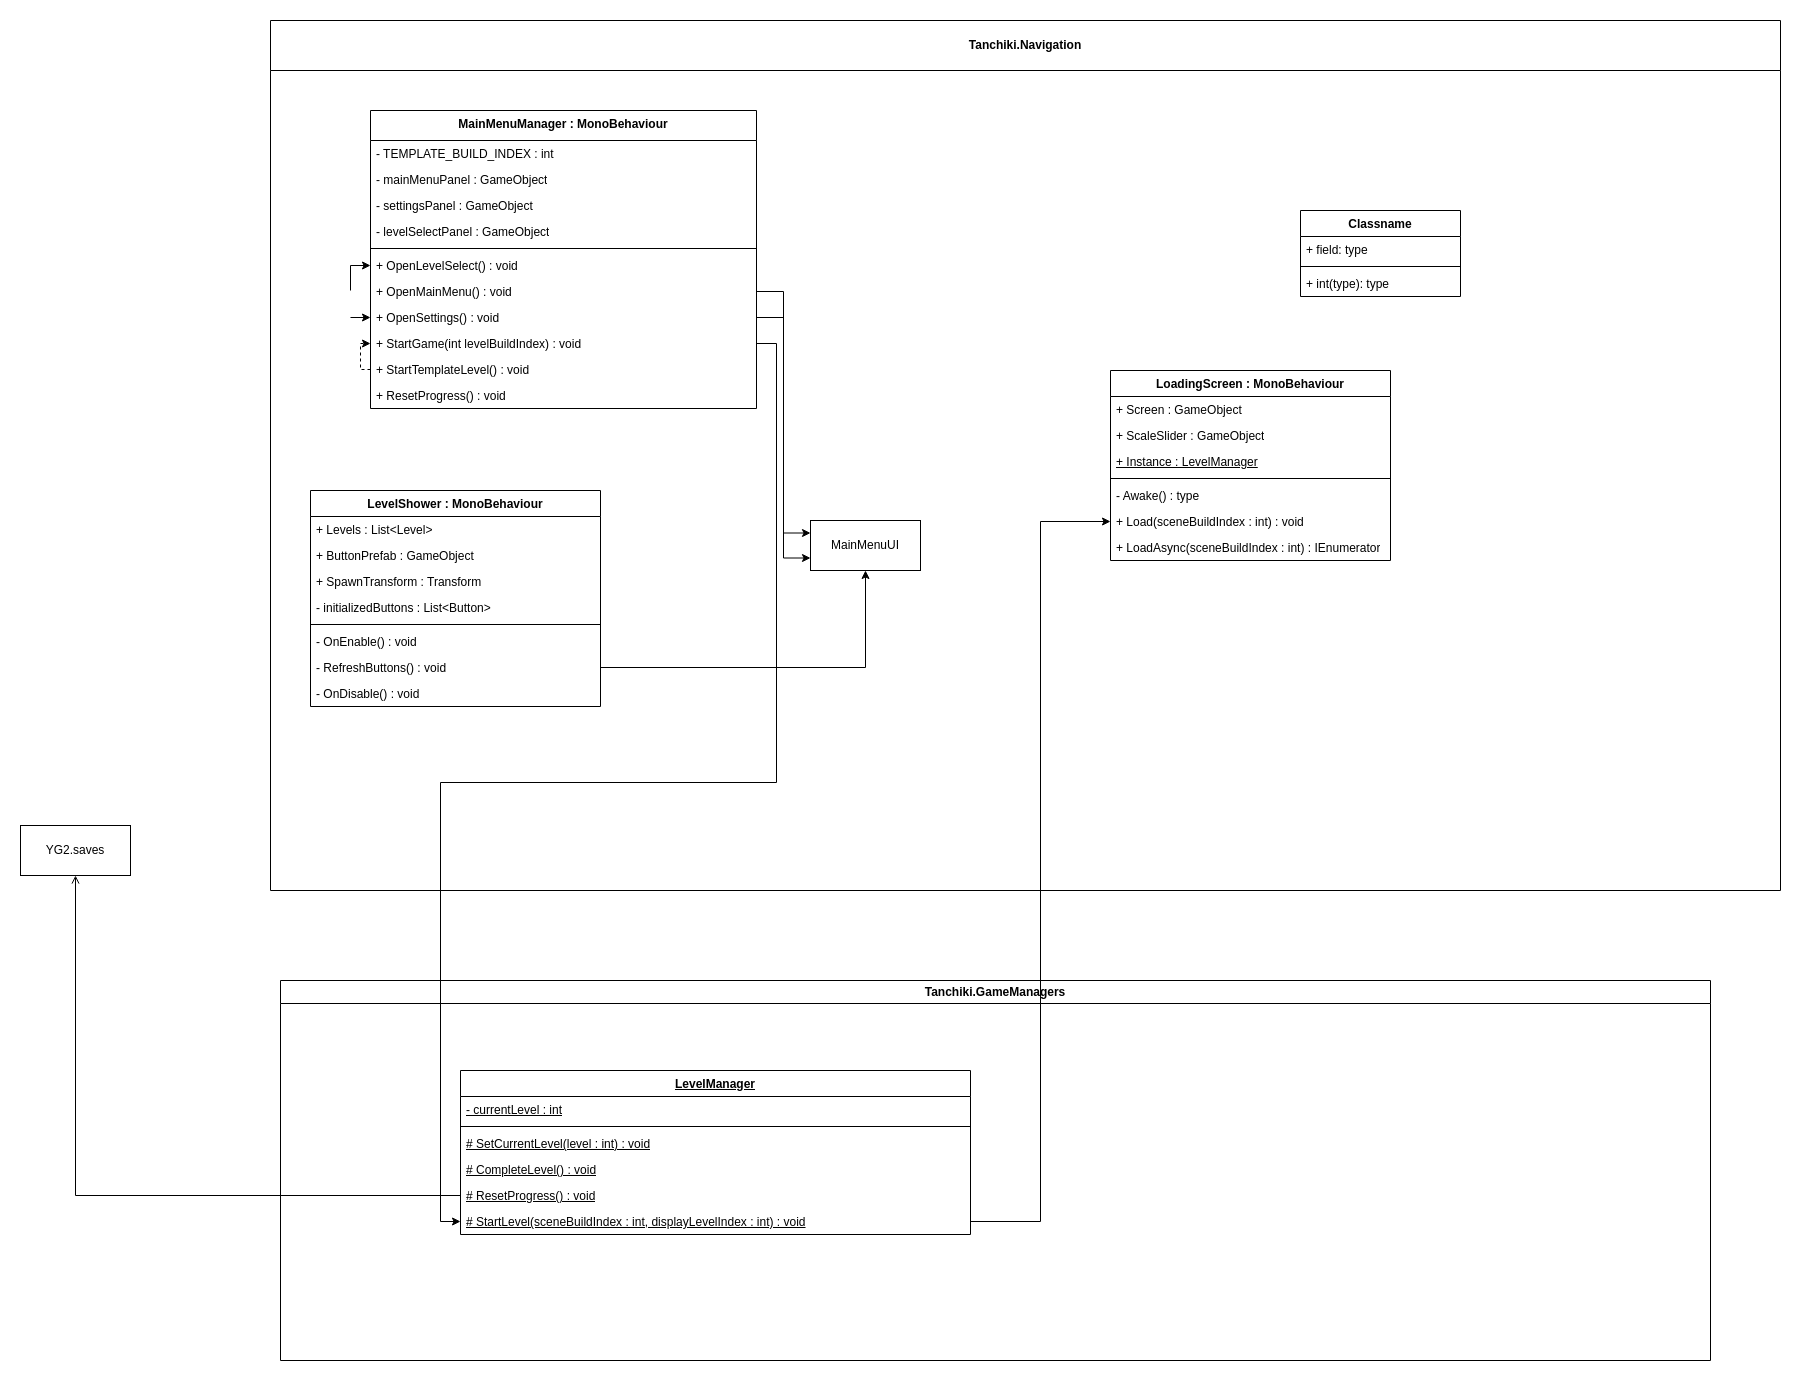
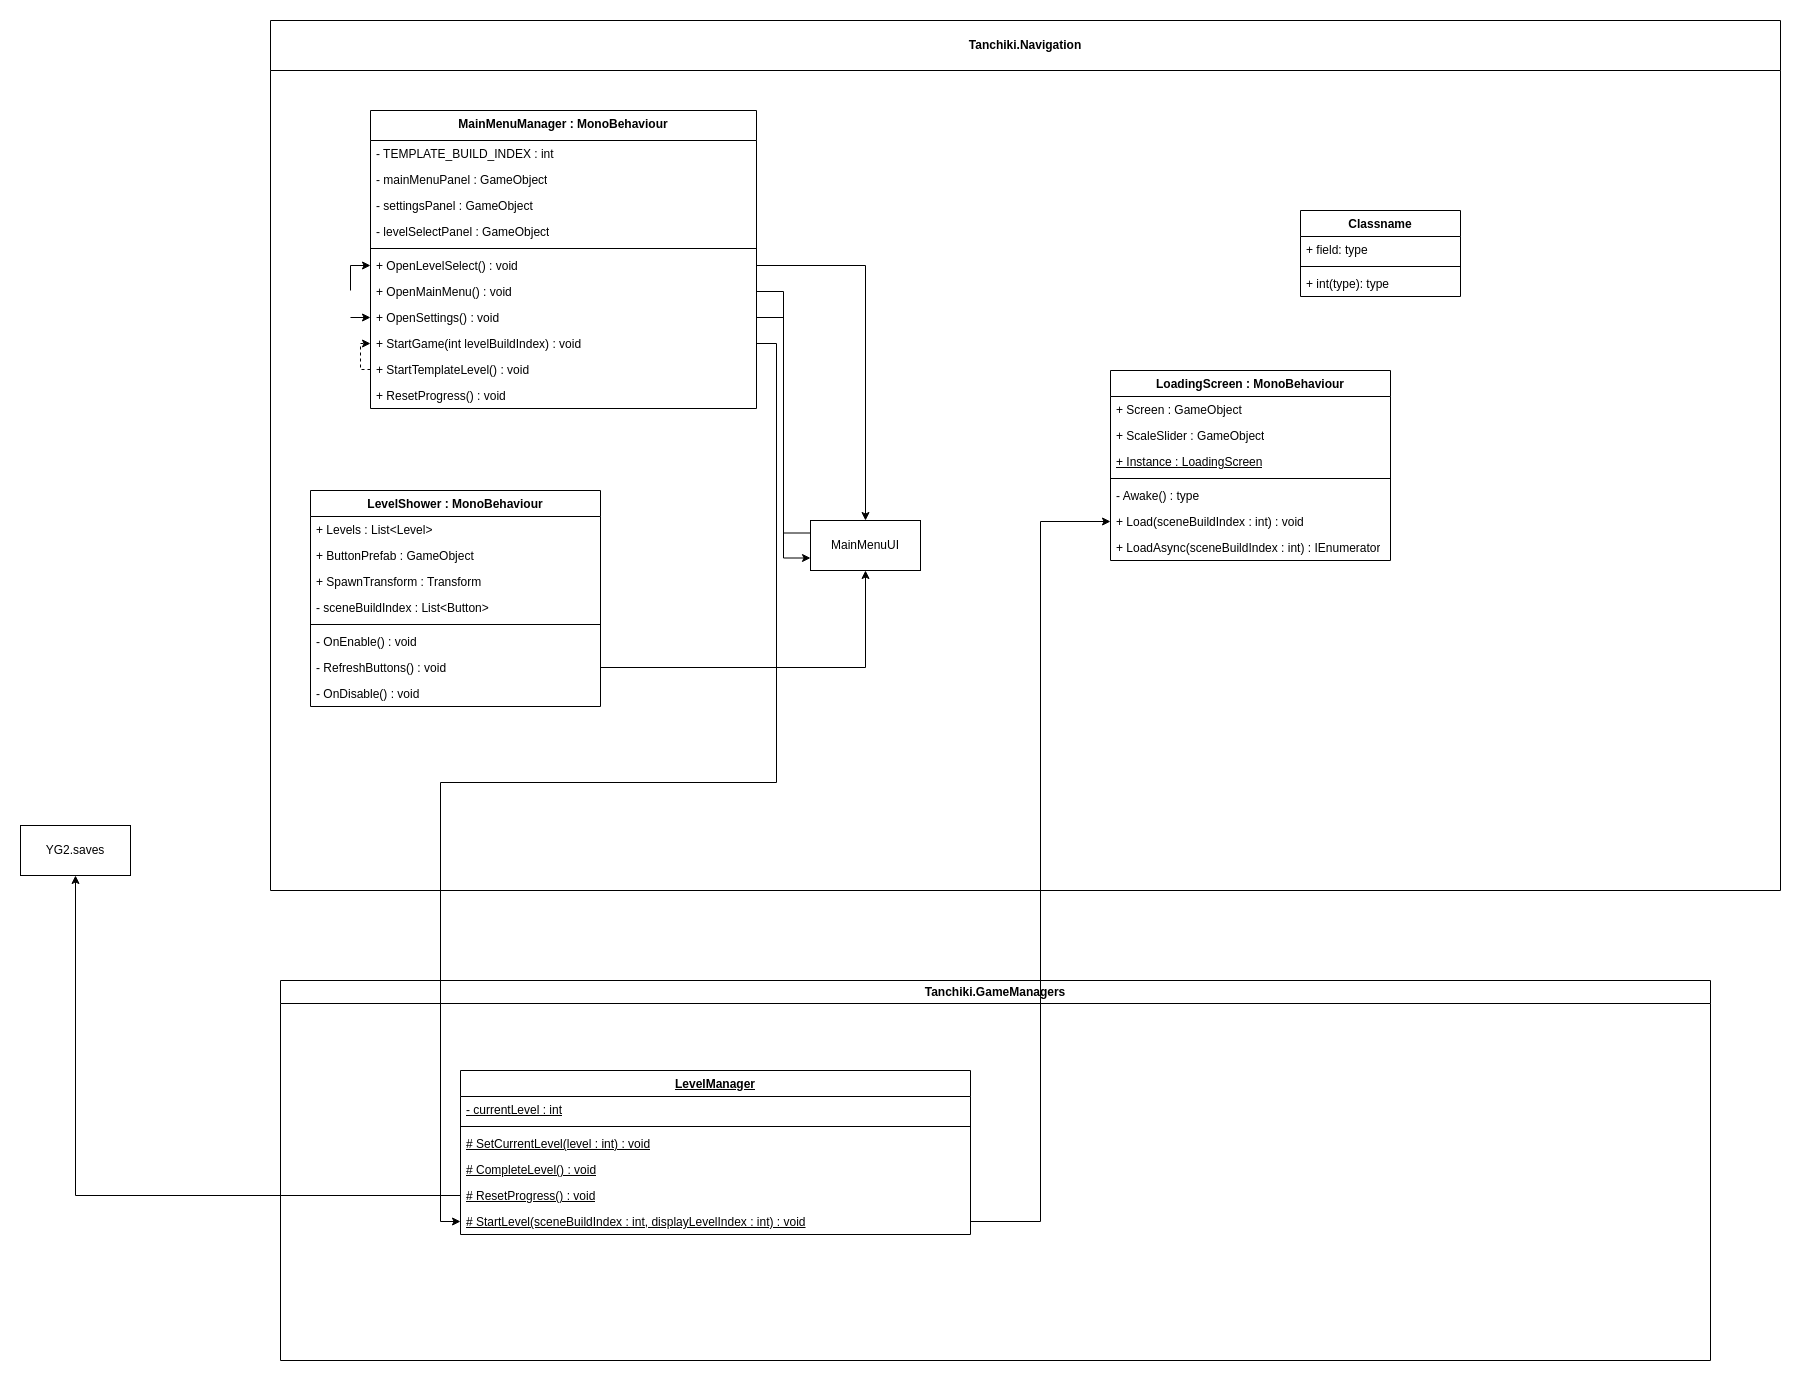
none -> (866, 336)
(1193, 463) -> (1196, 463)
(802, 533) -> (804, 533)
(420, 609) -> (415, 609)
(76, 882) -> (76, 884)
